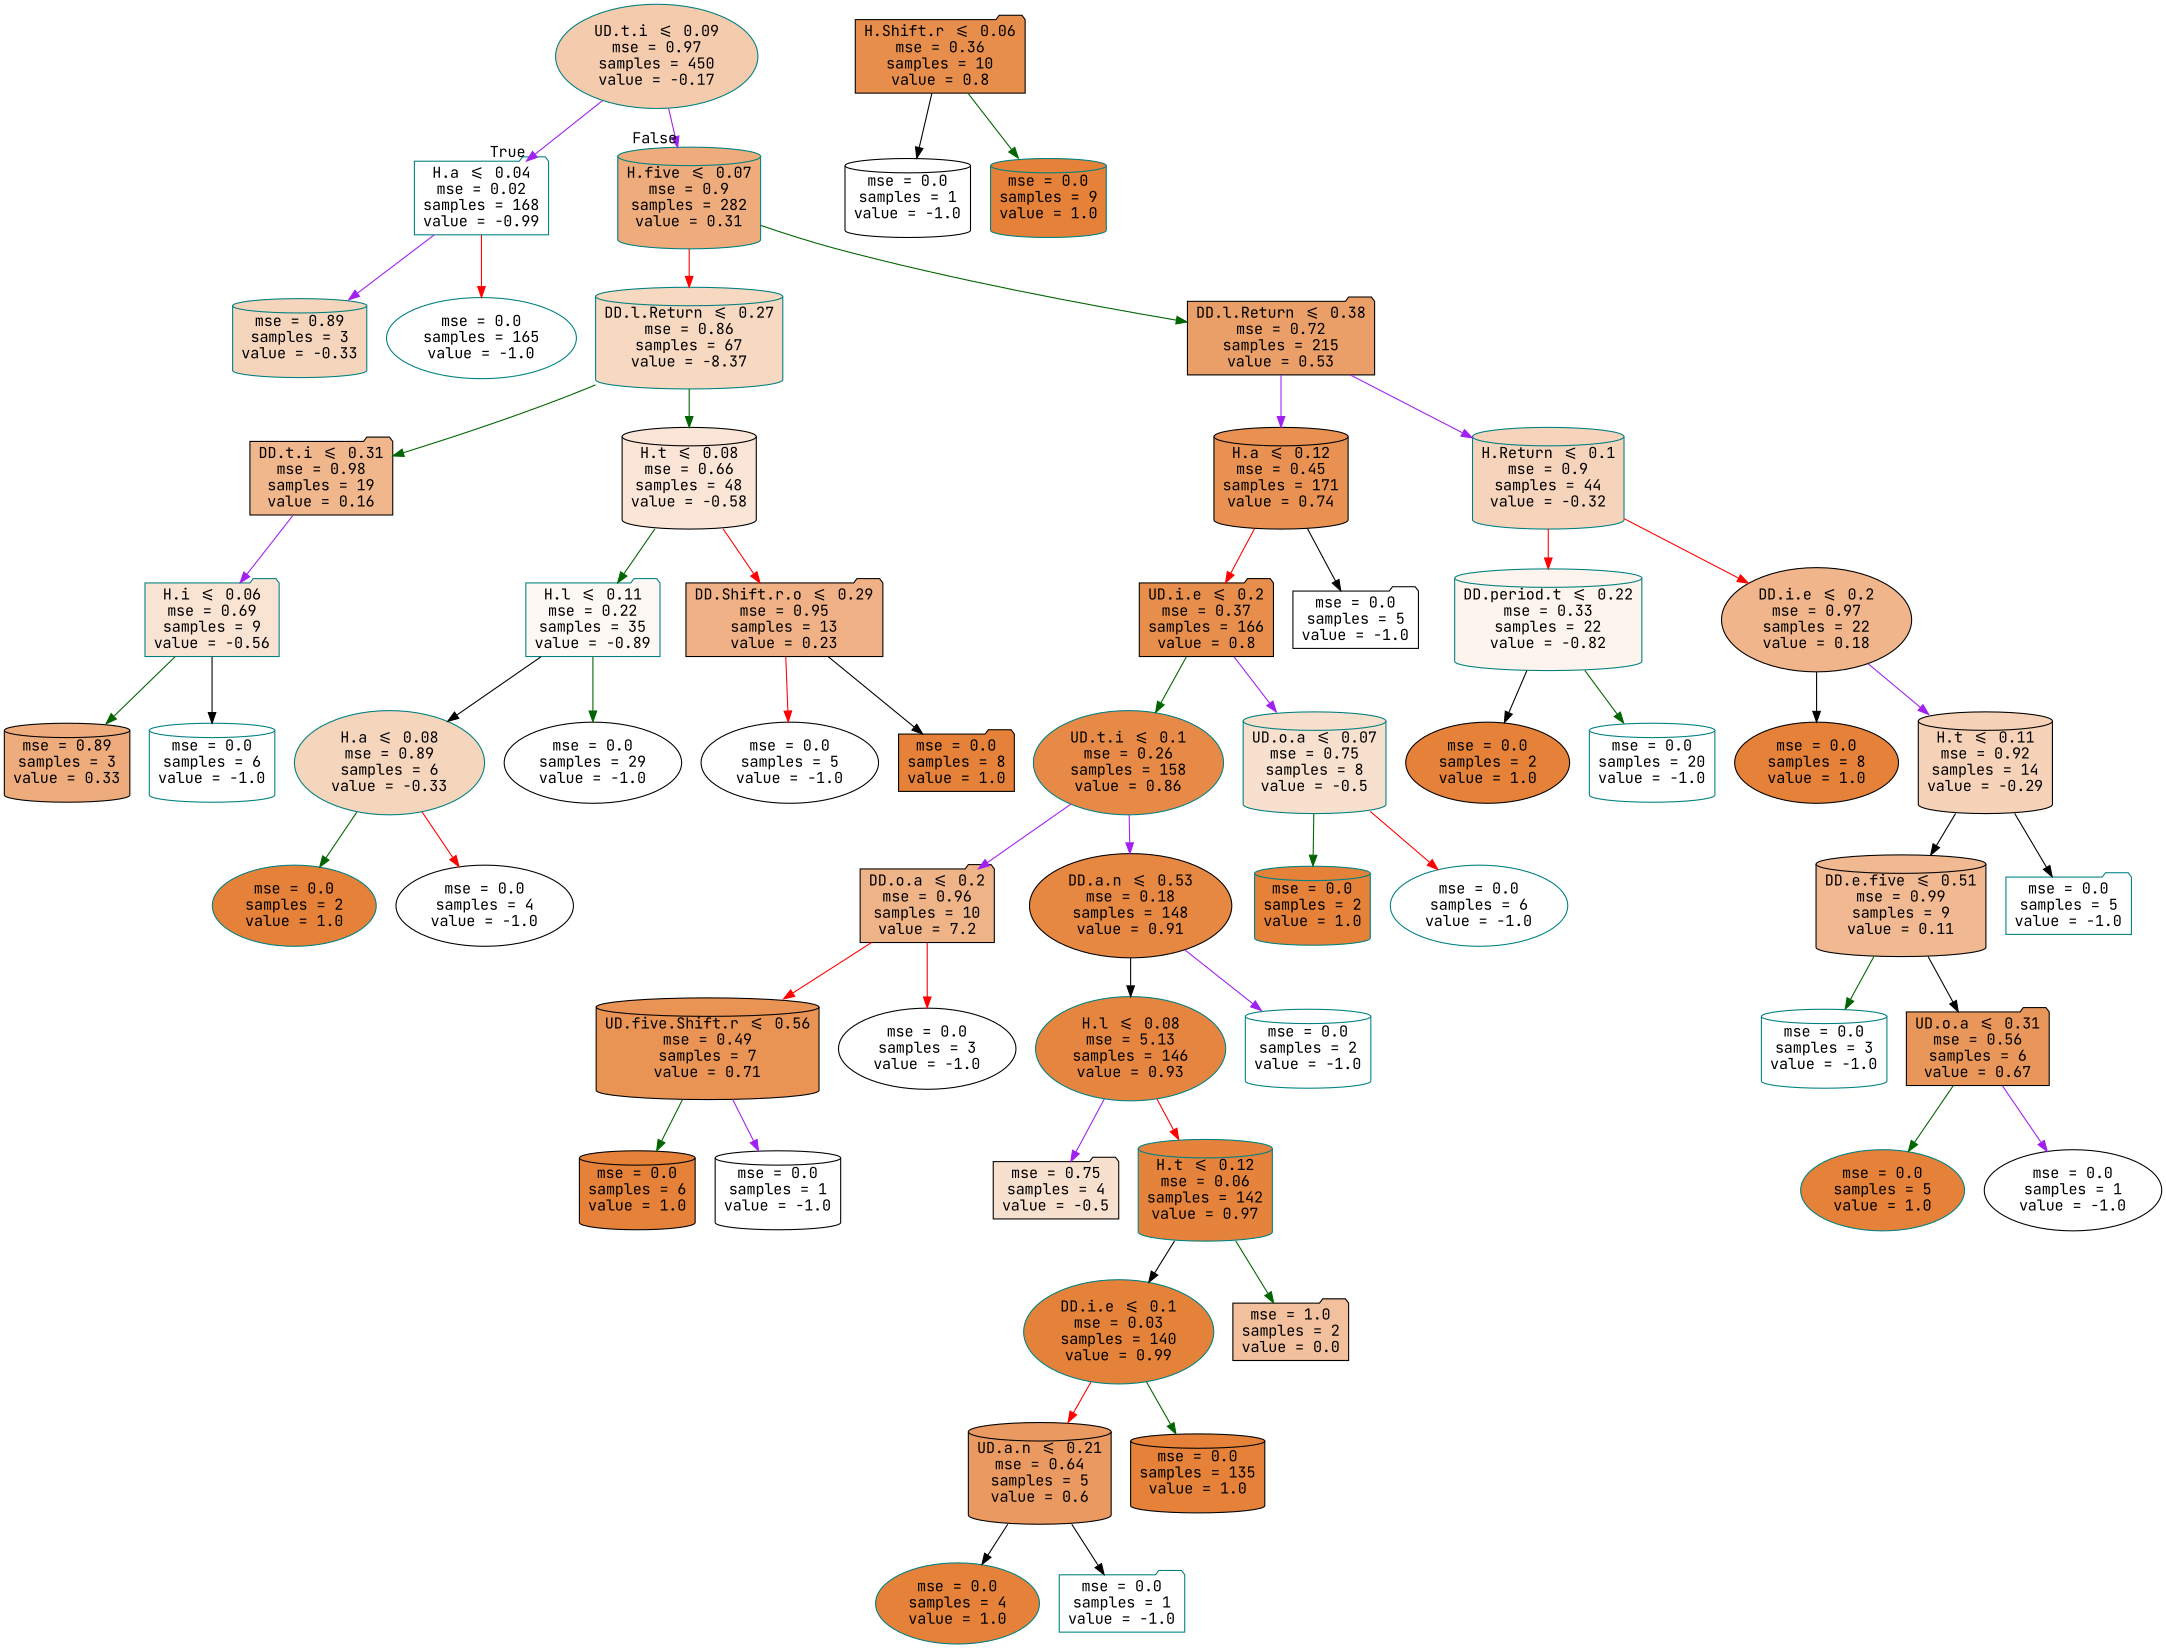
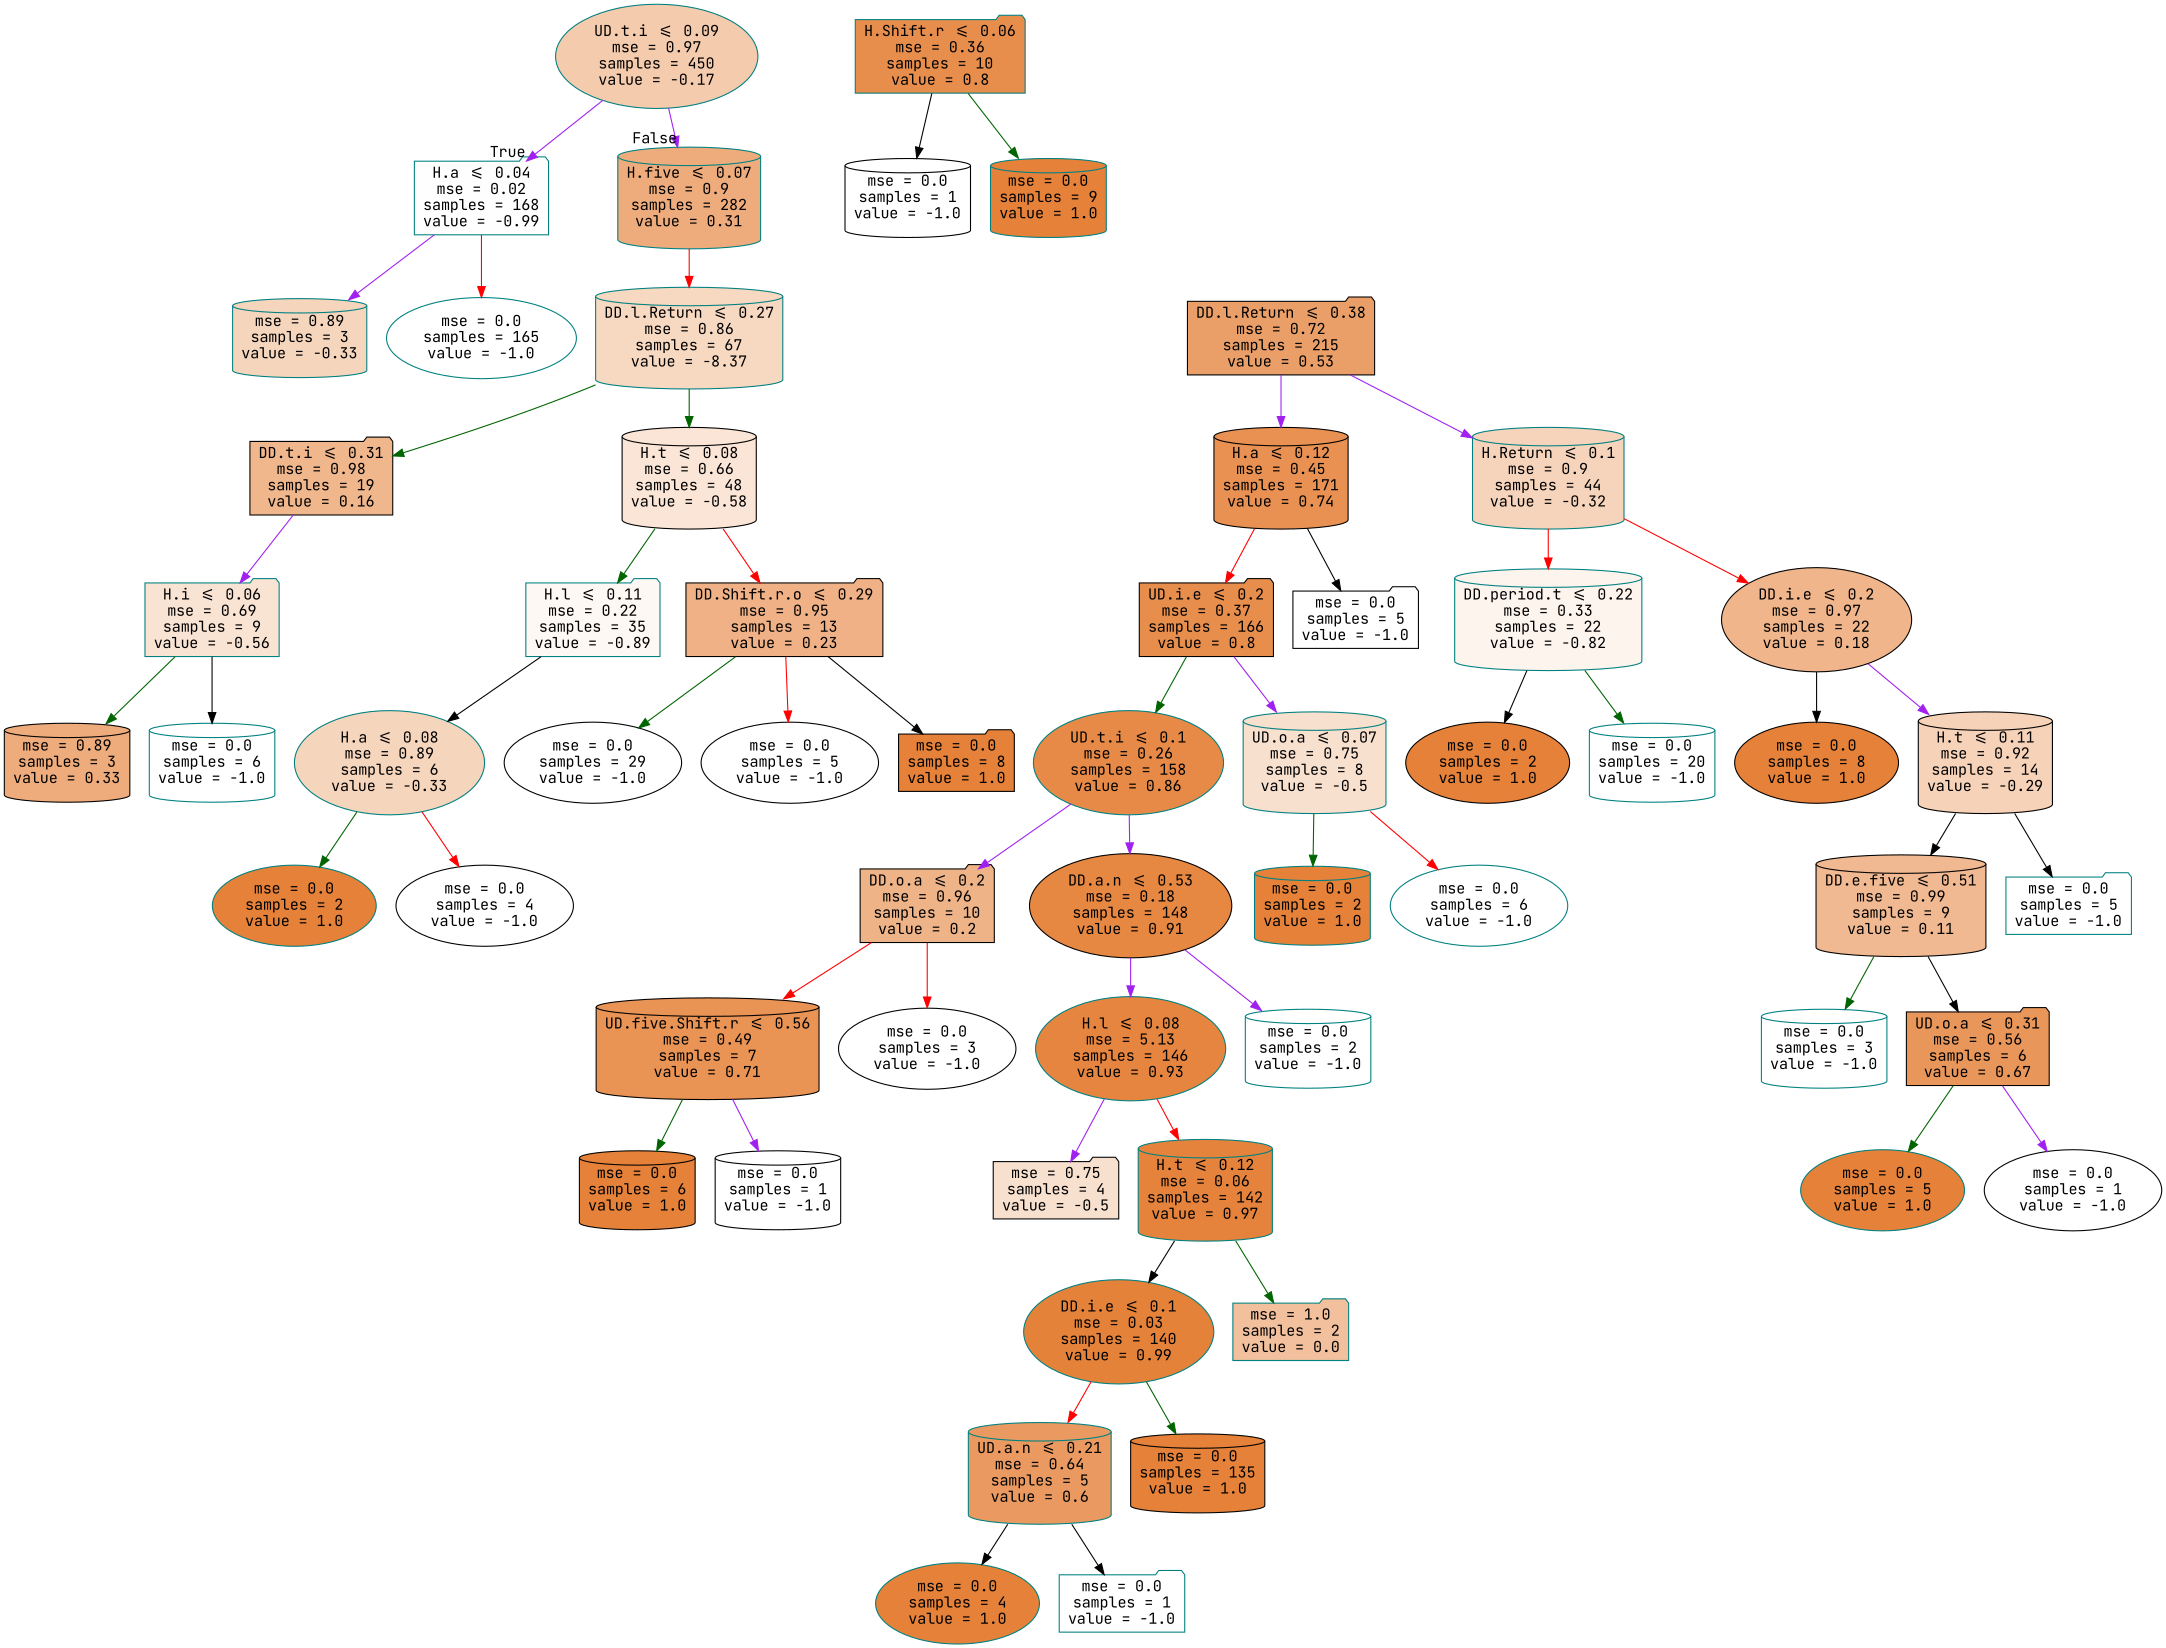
(940, 56) -> (940, 56)
(967, 280) -> none
(593, 684) -> (692, 689)
(927, 906) -> (927, 906)
(1131, 972) -> (1131, 972)
(1291, 1332) -> (1291, 1332)
(1040, 1473) -> (1040, 1473)
